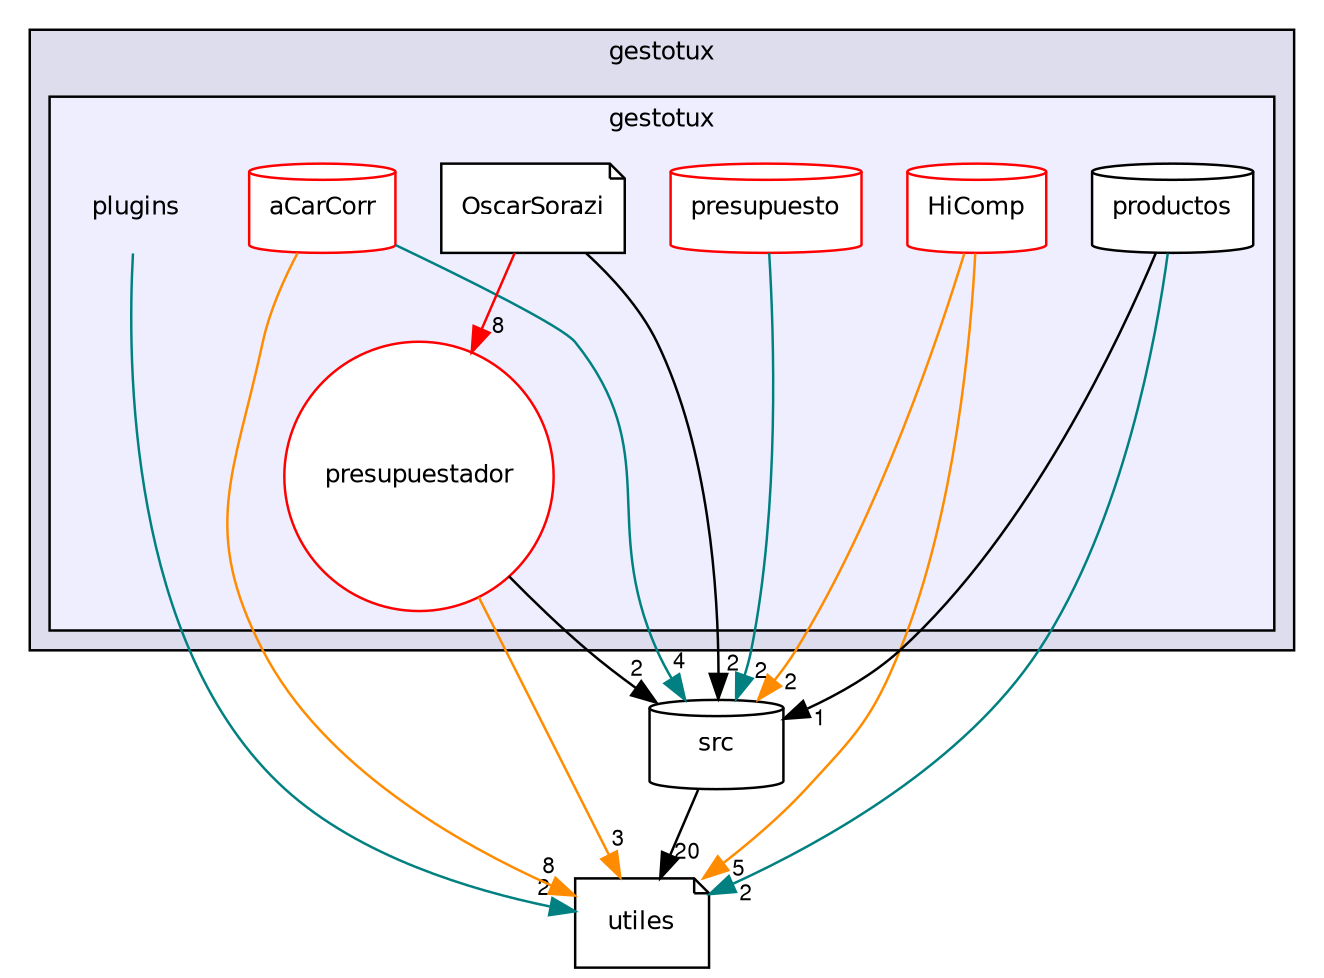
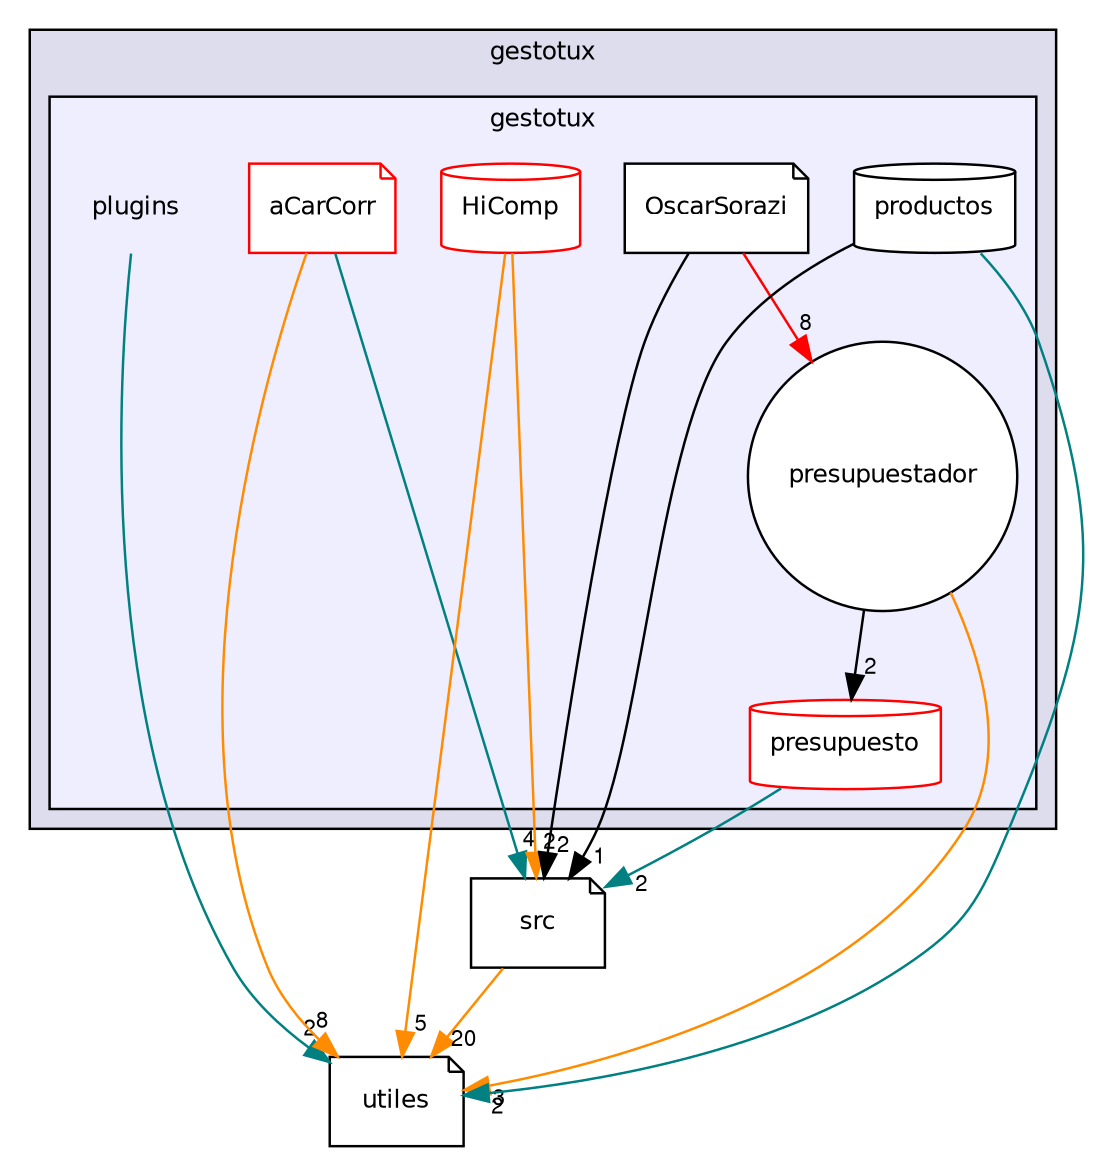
(322, 208) -> (322, 208)
(419, 476) -> (883, 476)
(548, 615) -> (860, 642)
(716, 745) -> (538, 923)
(684, 822) -> (475, 1003)
